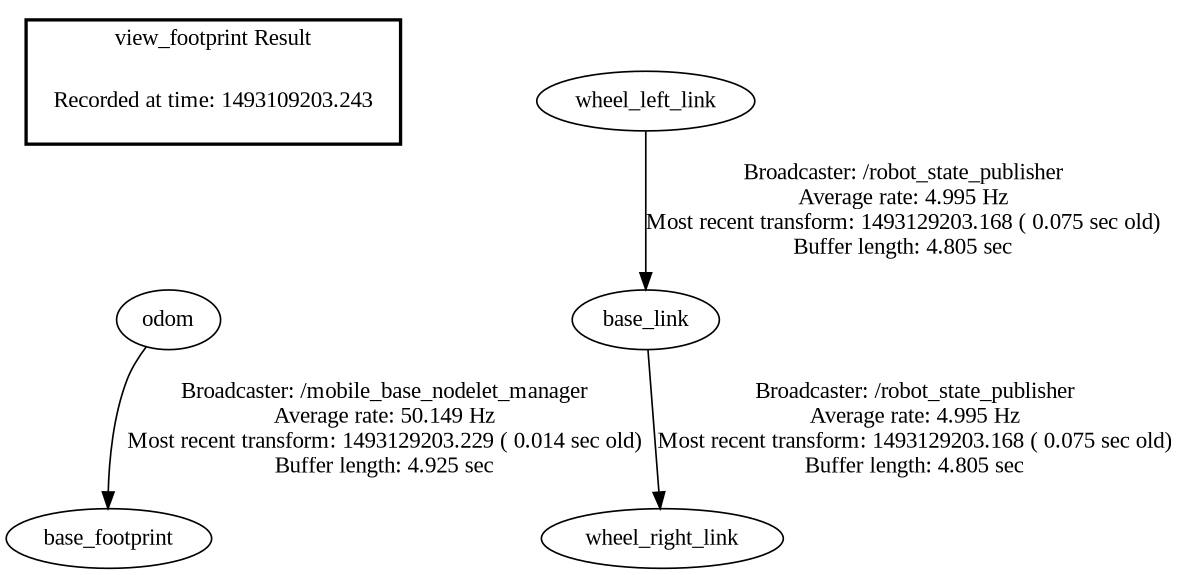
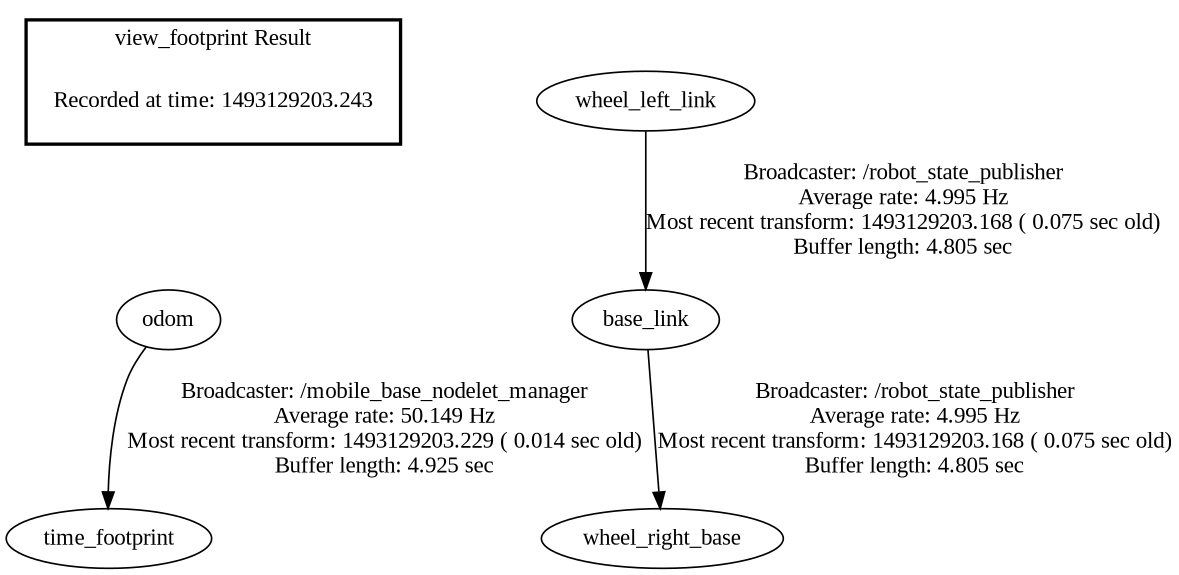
(213, 101) -> (213, 101)
(109, 539) -> (109, 539)
(662, 539) -> (662, 539)
